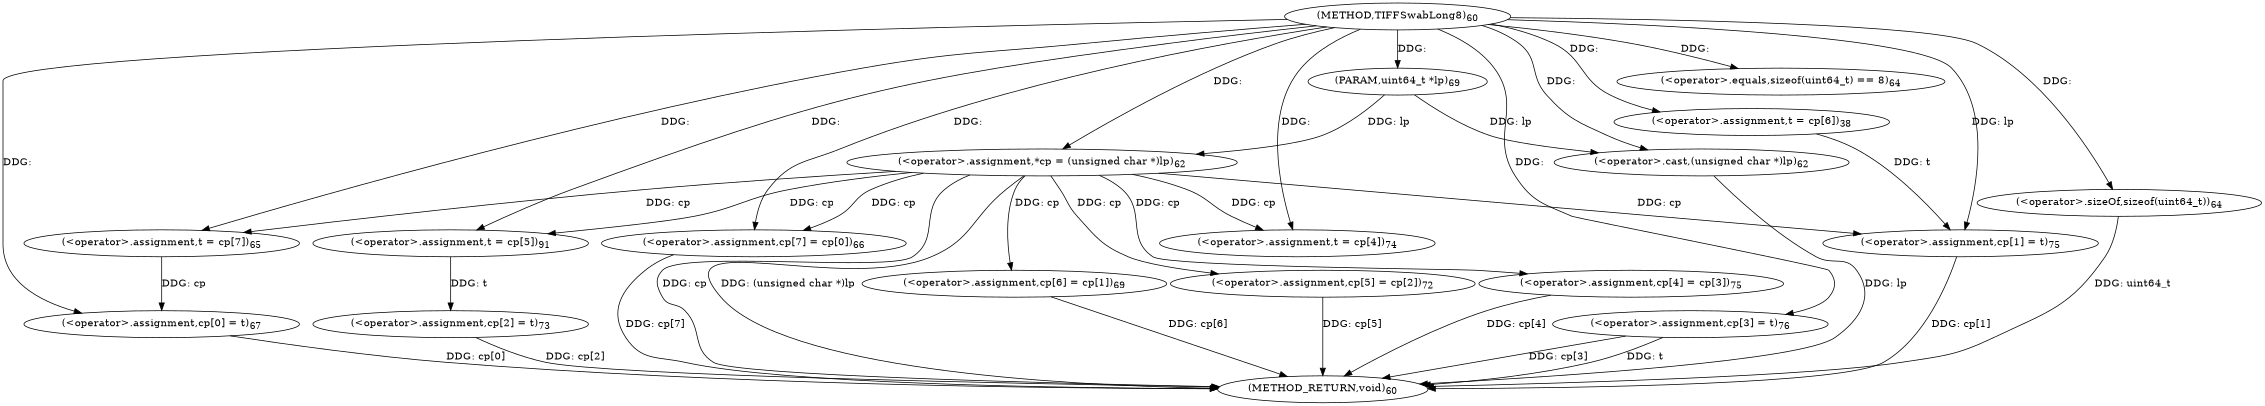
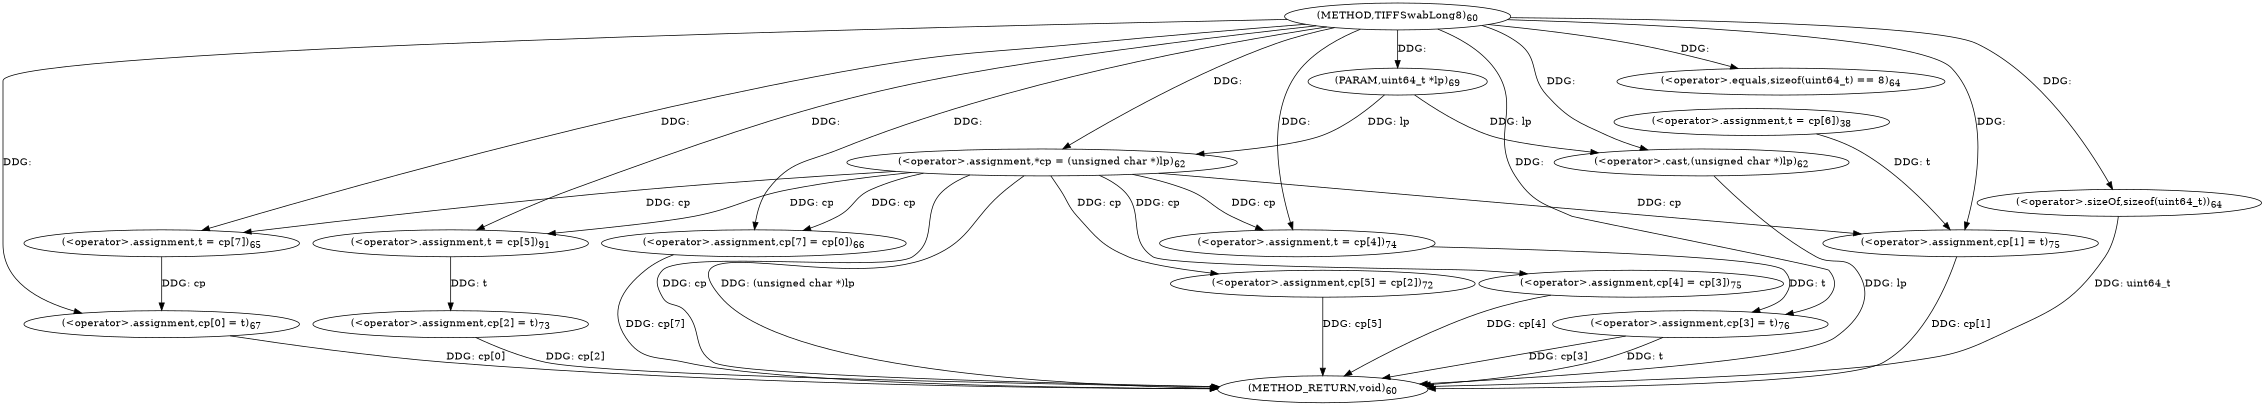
(1576, 61) -> none
(1993, 122) -> (1993, 122)
none -> (1637, 254)
(1014, 284) -> none
